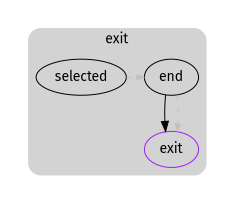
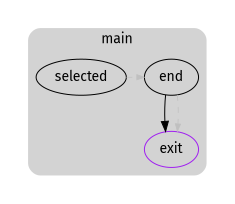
(117, 40) -> (117, 40)
